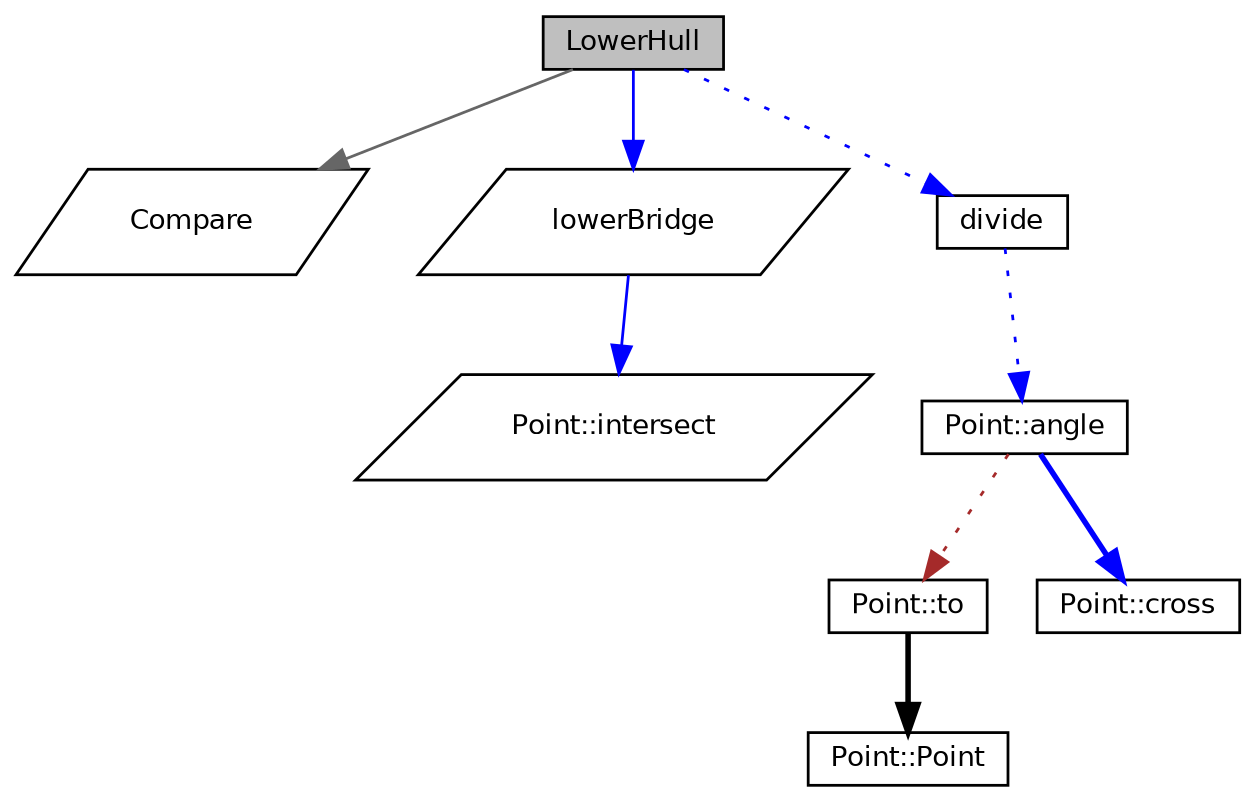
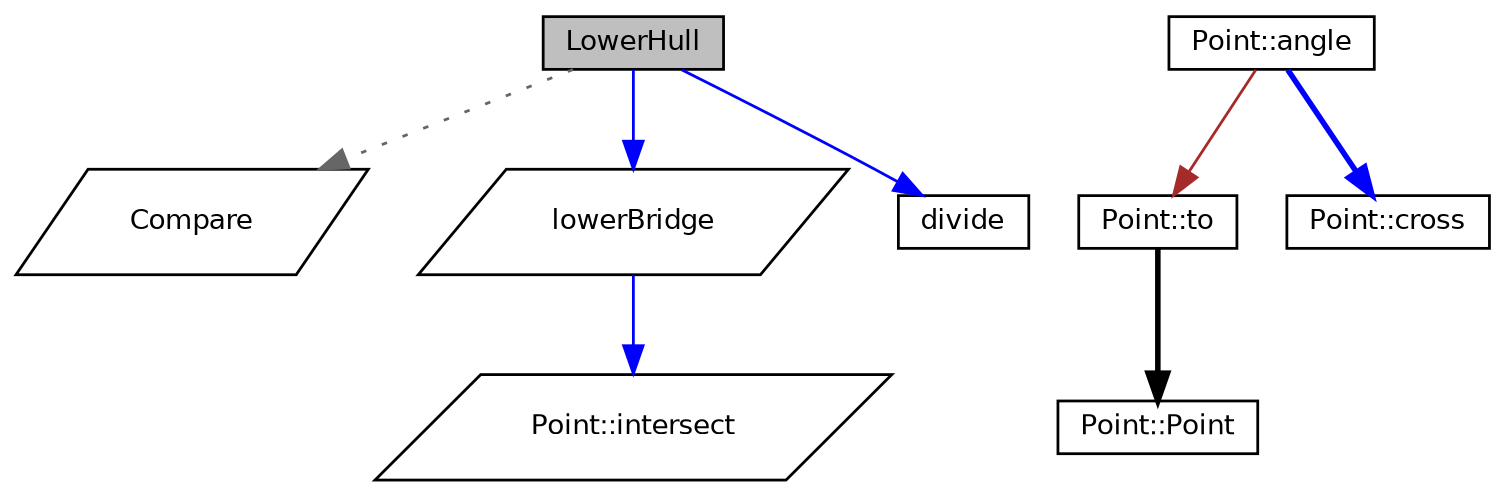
(459, 114) -> (459, 114)
(805, 126) -> (790, 125)
(1012, 310) -> none
(974, 505) -> (1223, 121)
